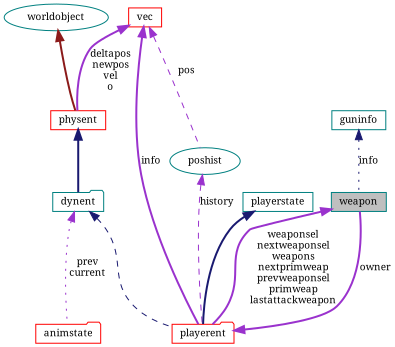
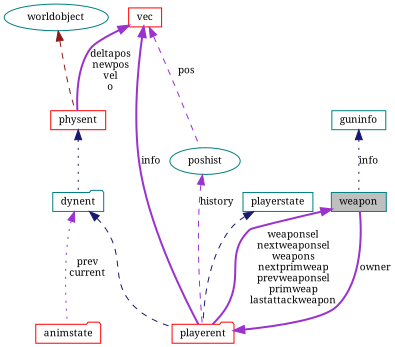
(66, 76) -> (66, 76)
(78, 166) -> (78, 166)
(212, 265) -> (212, 265)
